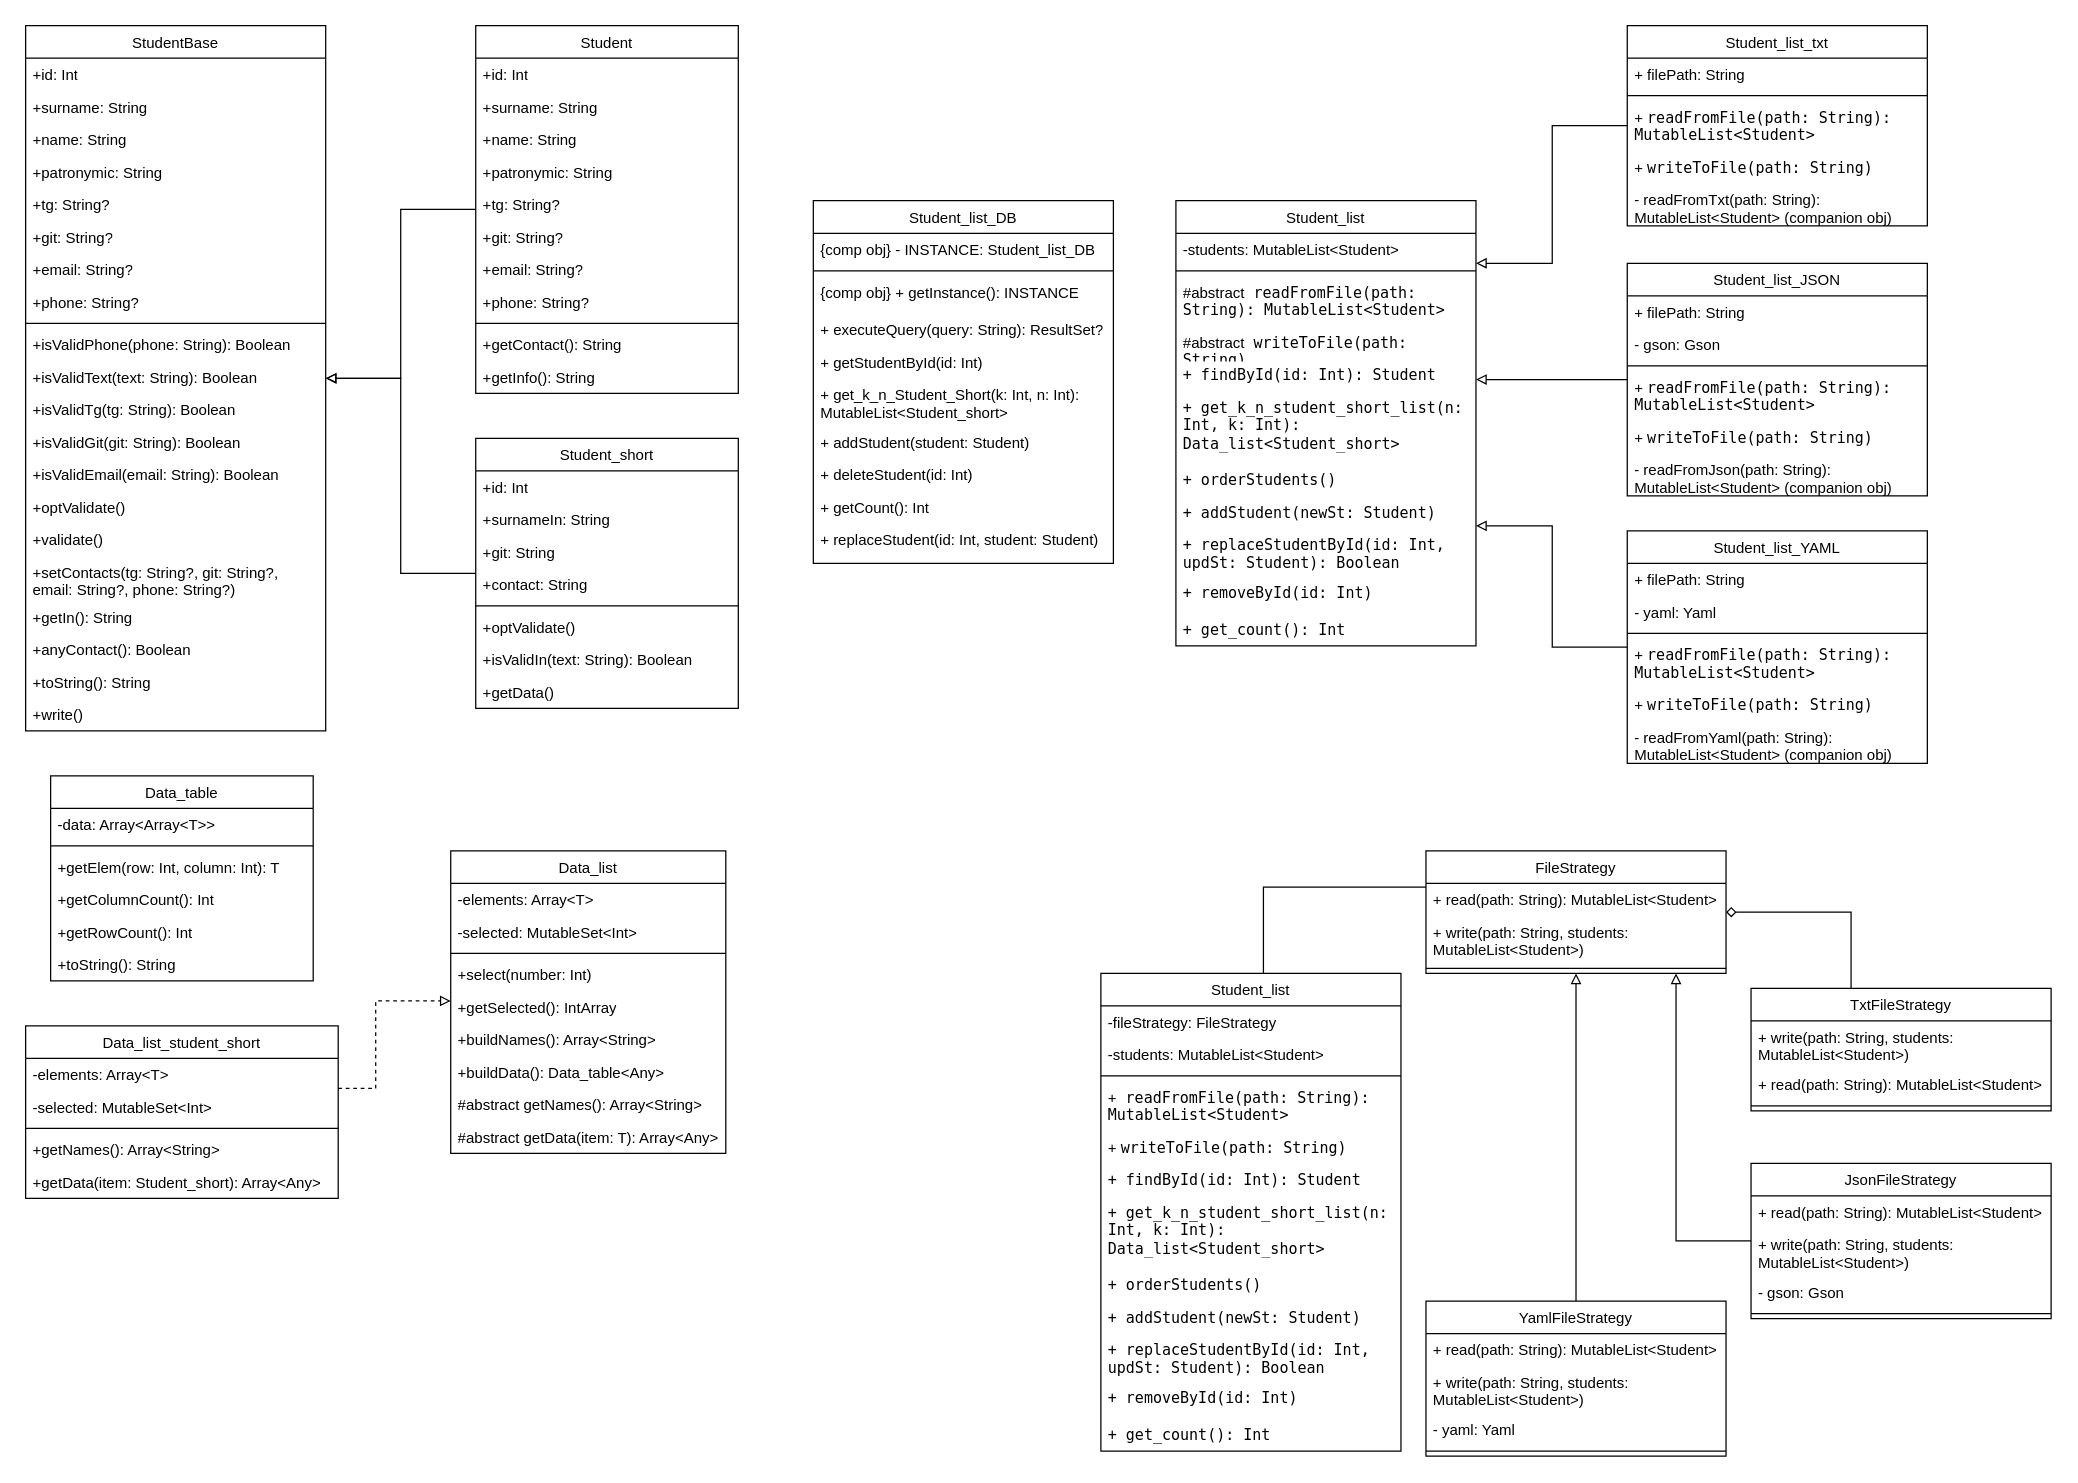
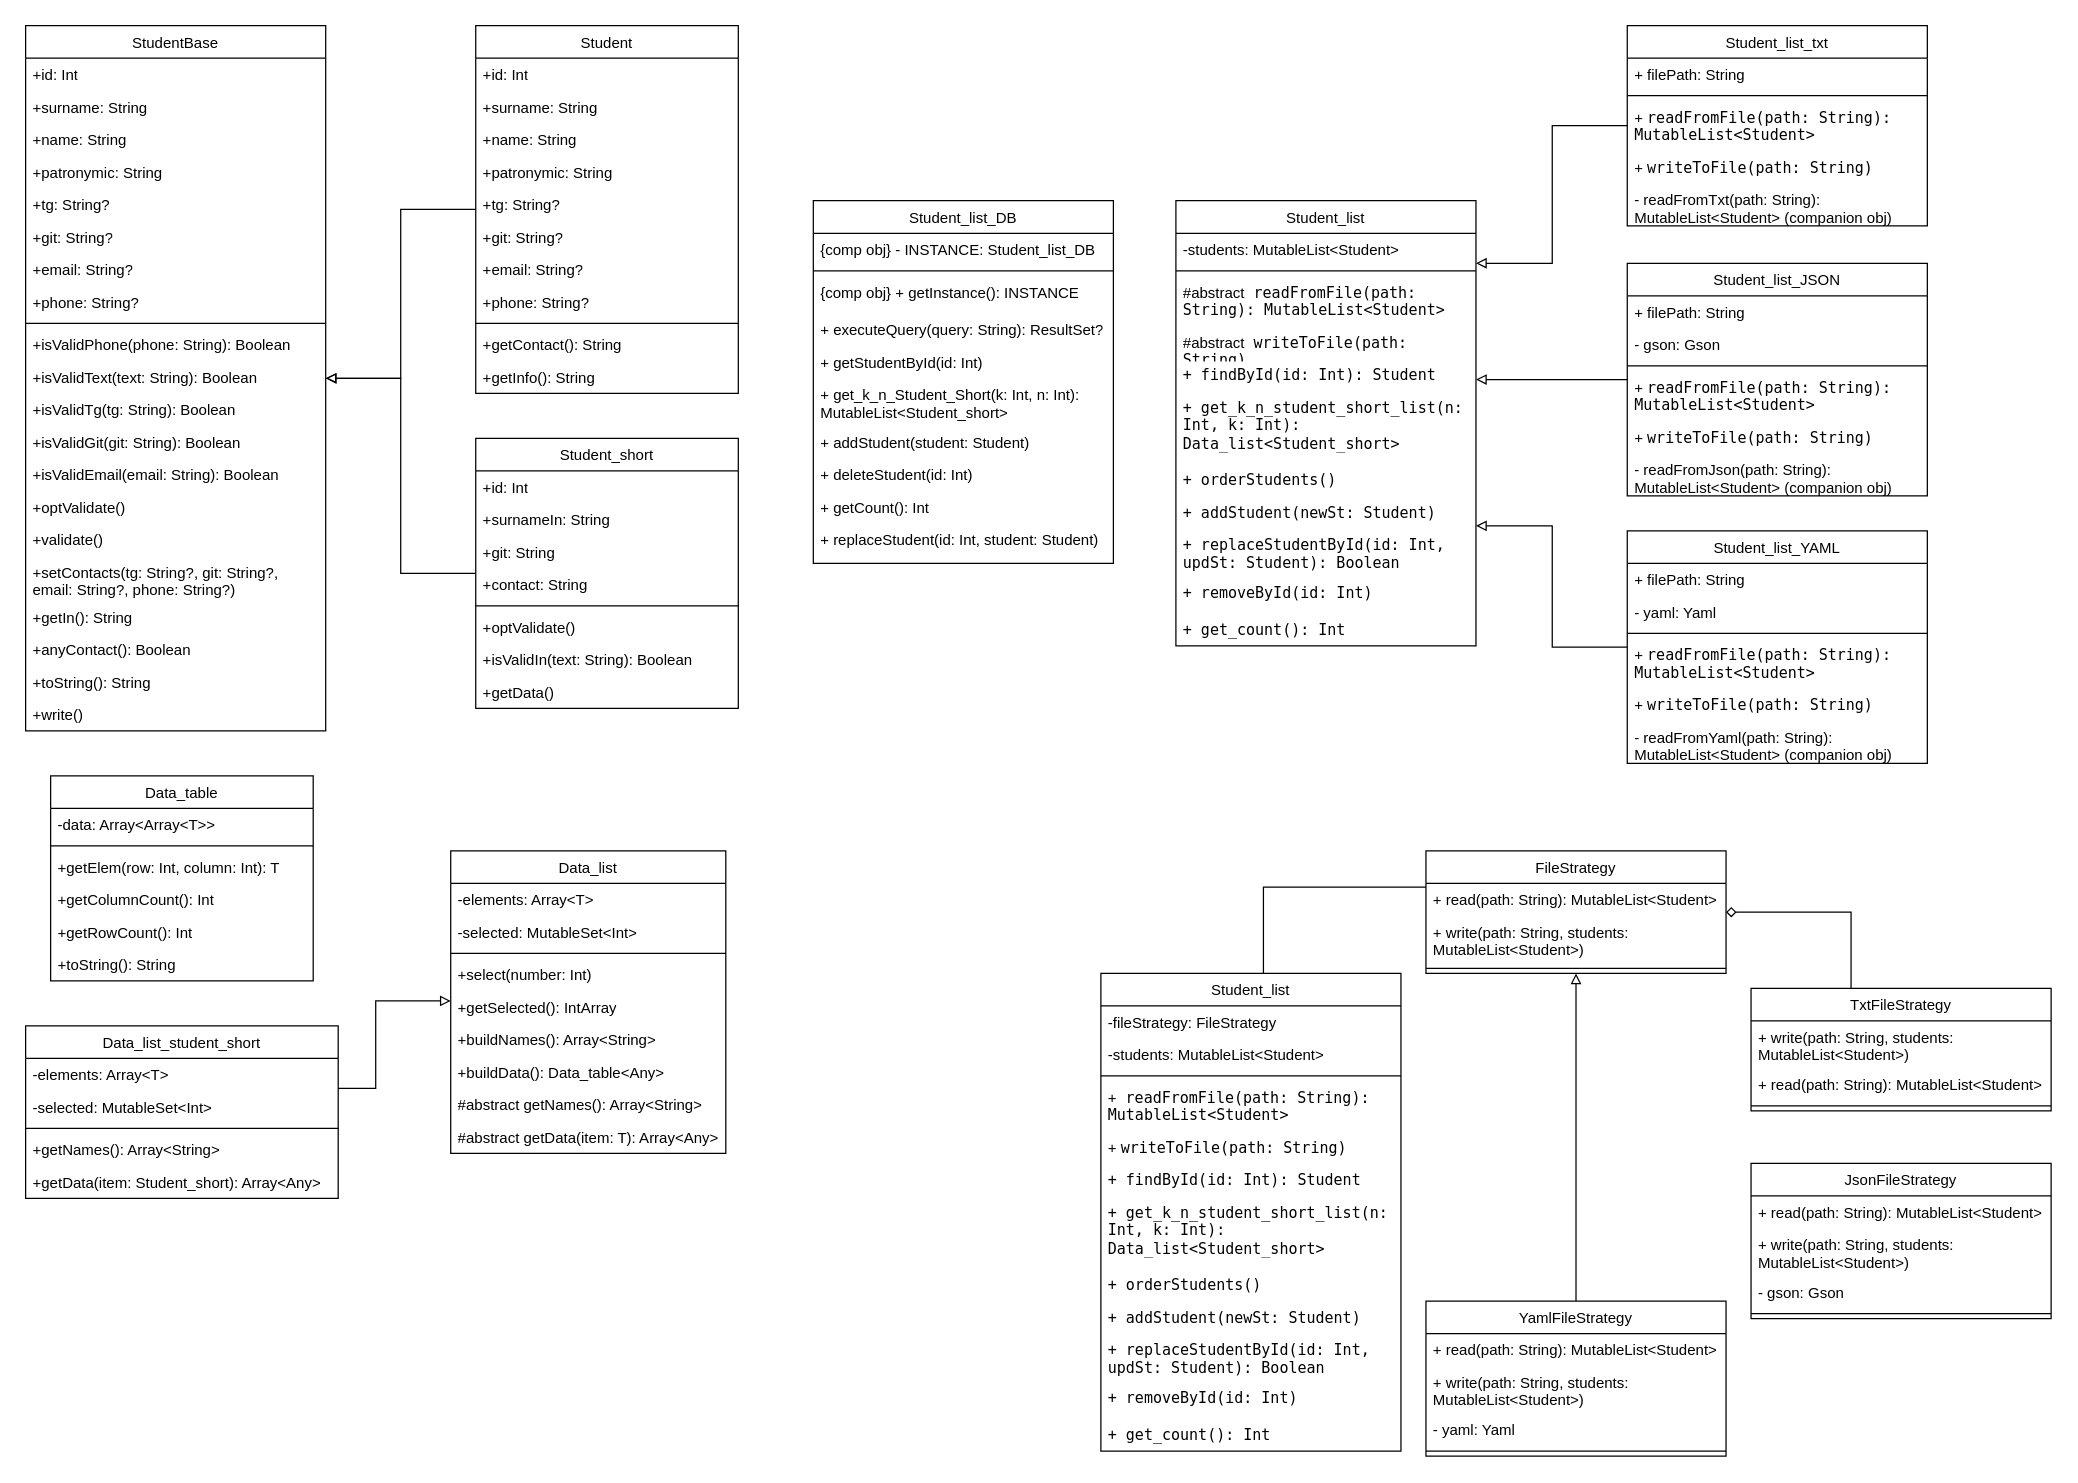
(376, 1031) -> (376, 1031)
(1676, 1148) -> none
